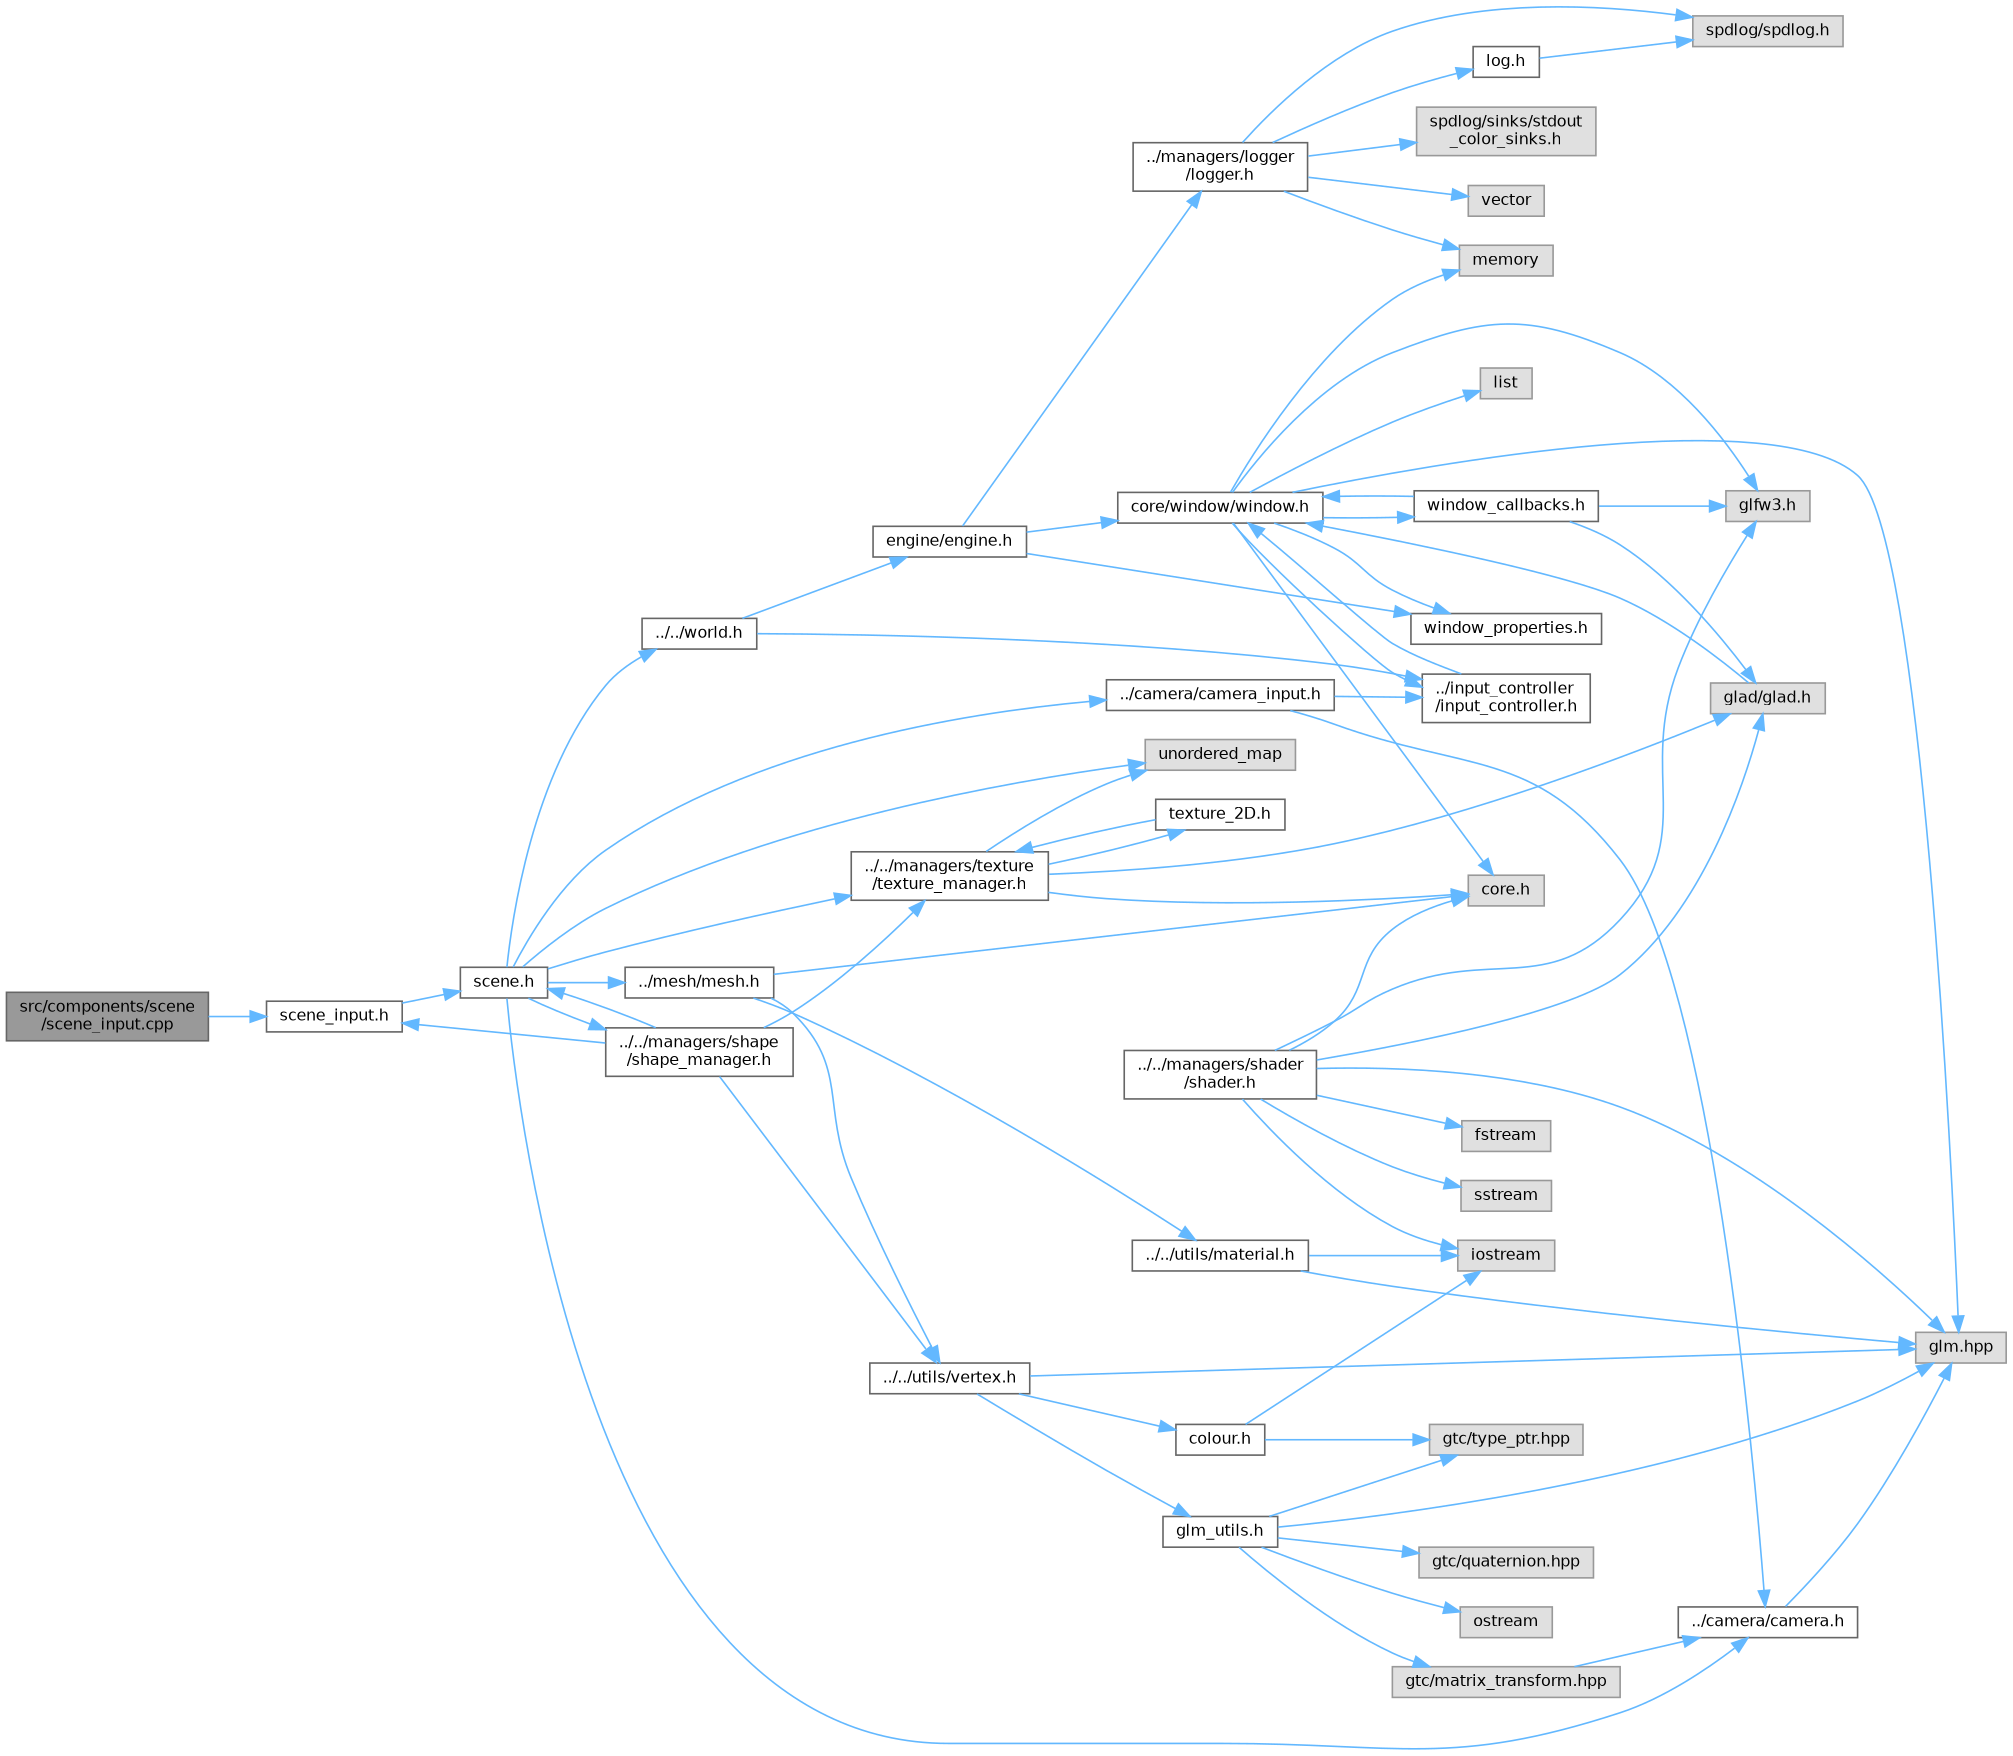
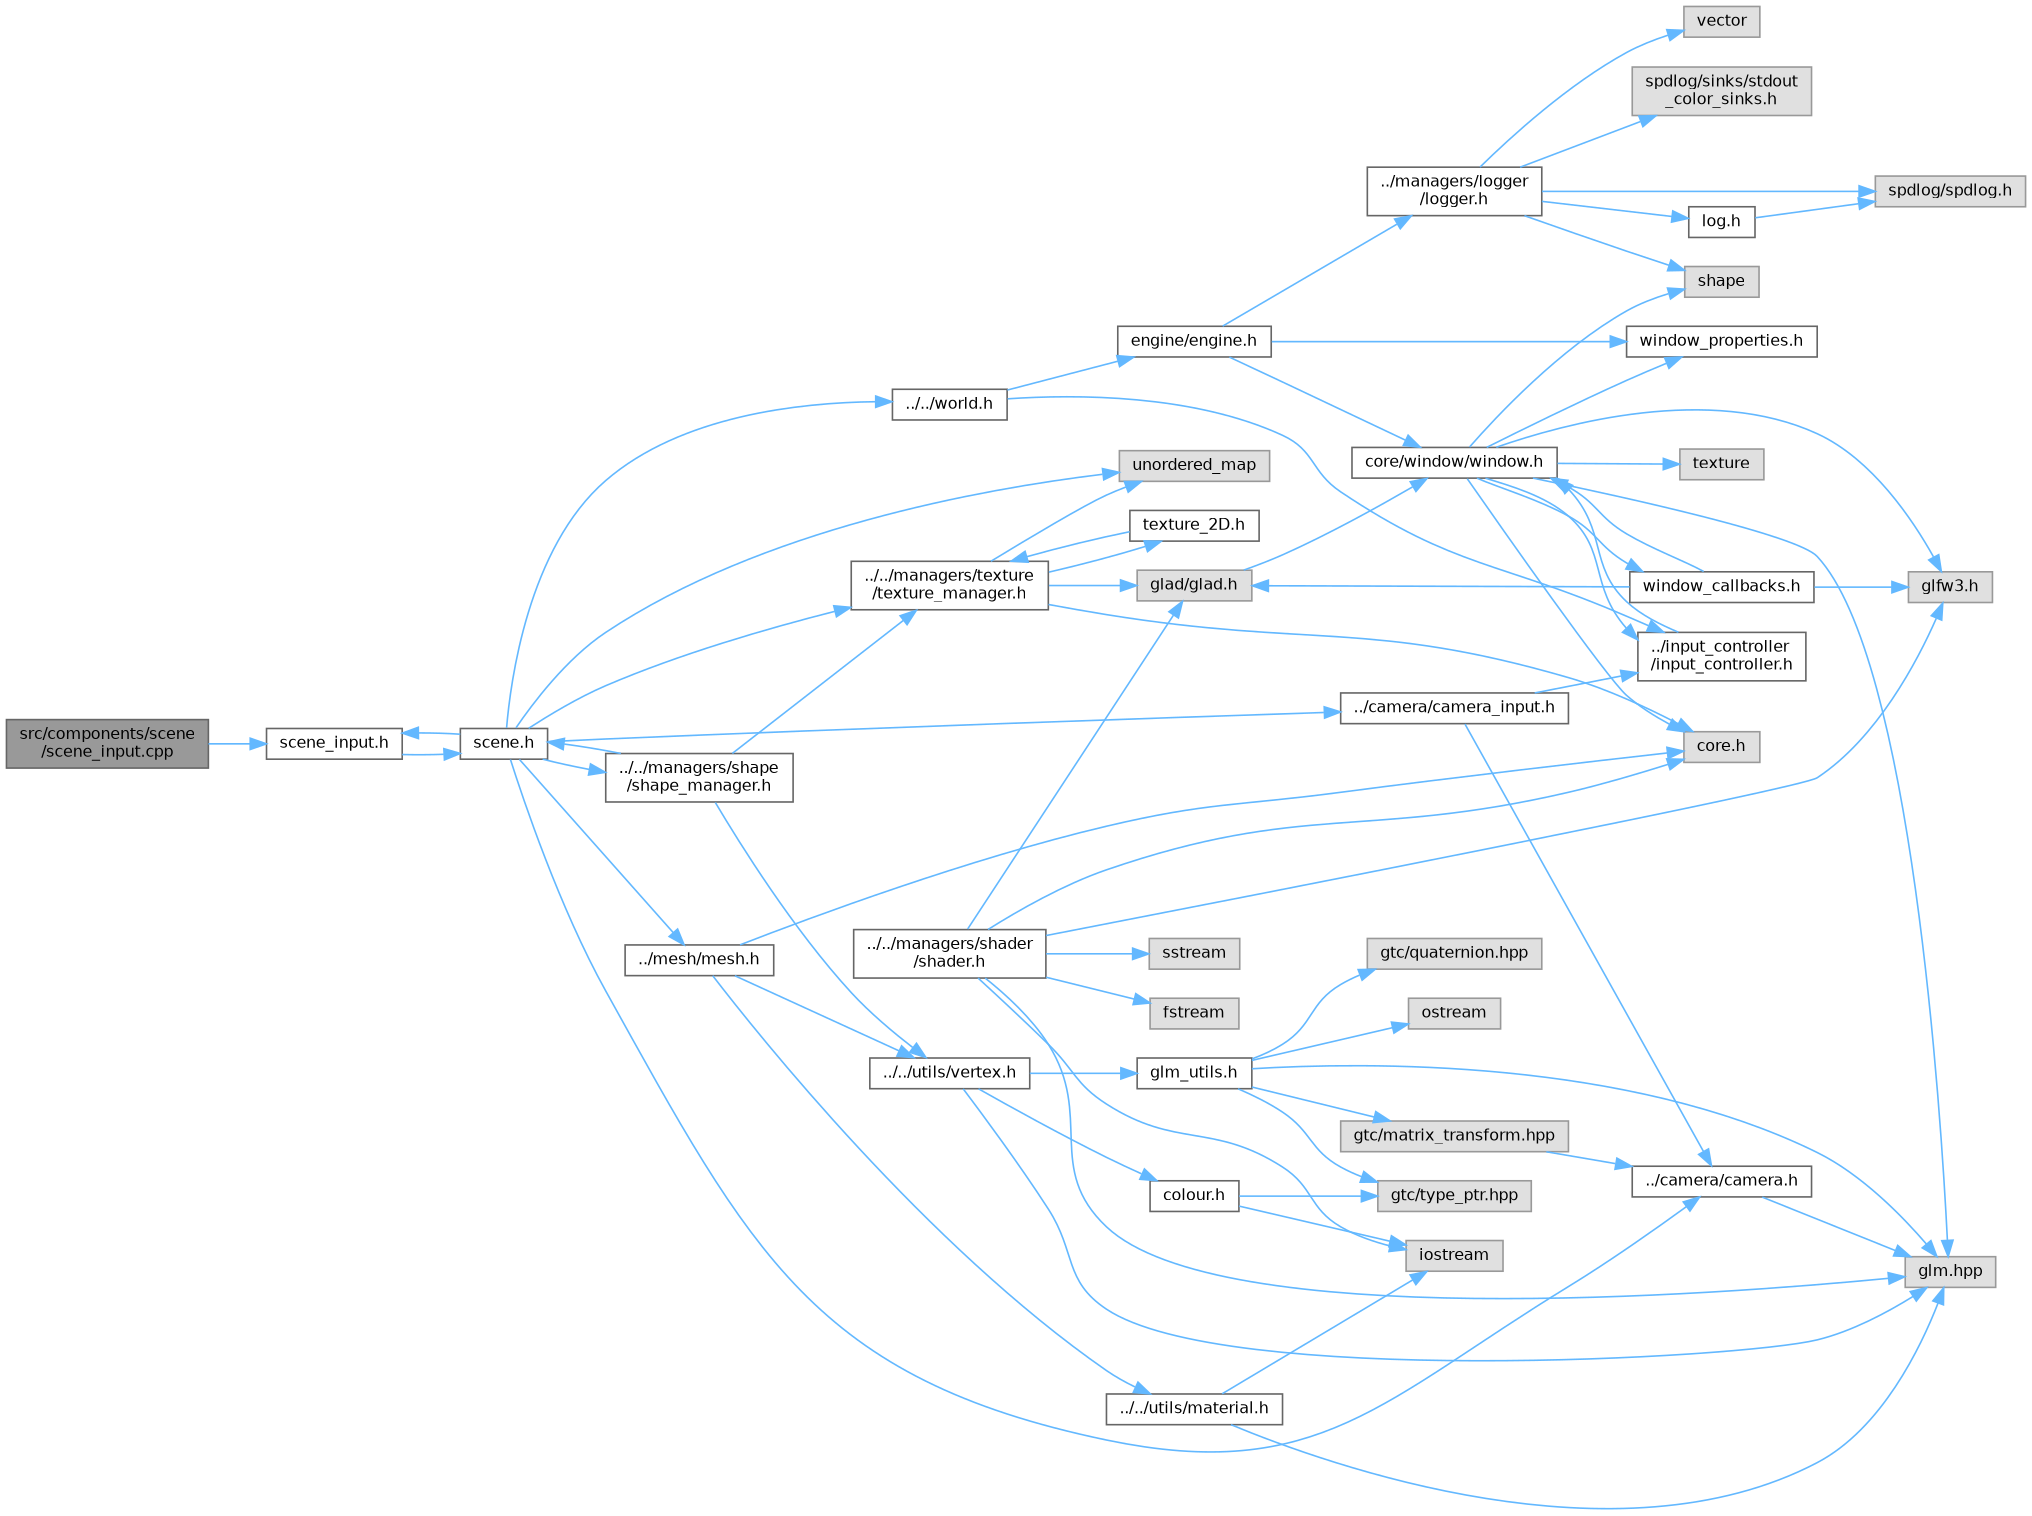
(1506, 261) -> (1722, 282)
(1506, 383) -> (1722, 464)
(521, 1035) -> (439, 733)
